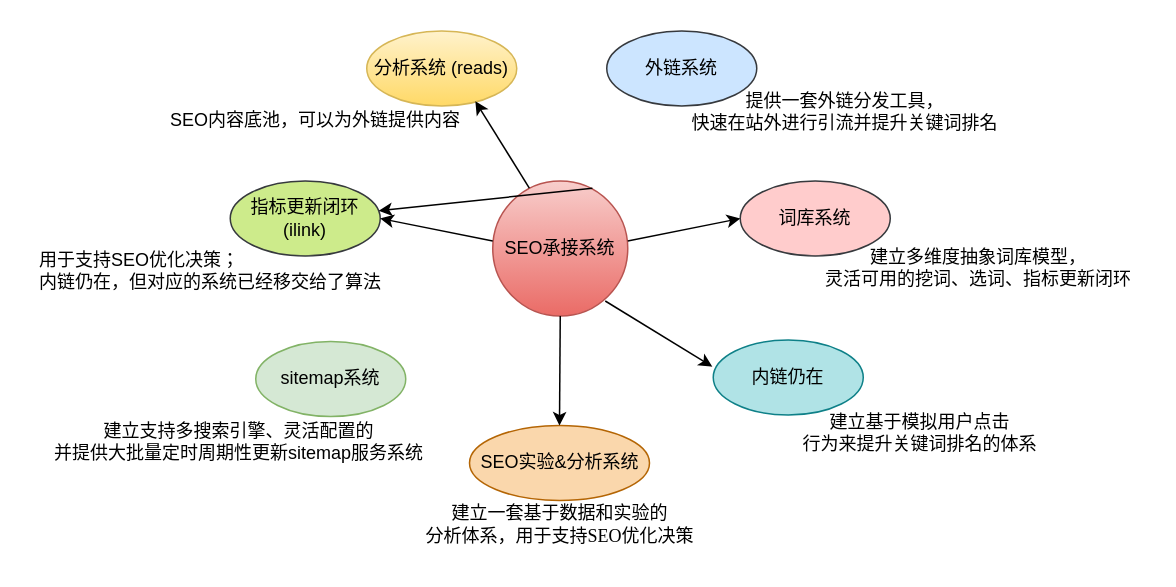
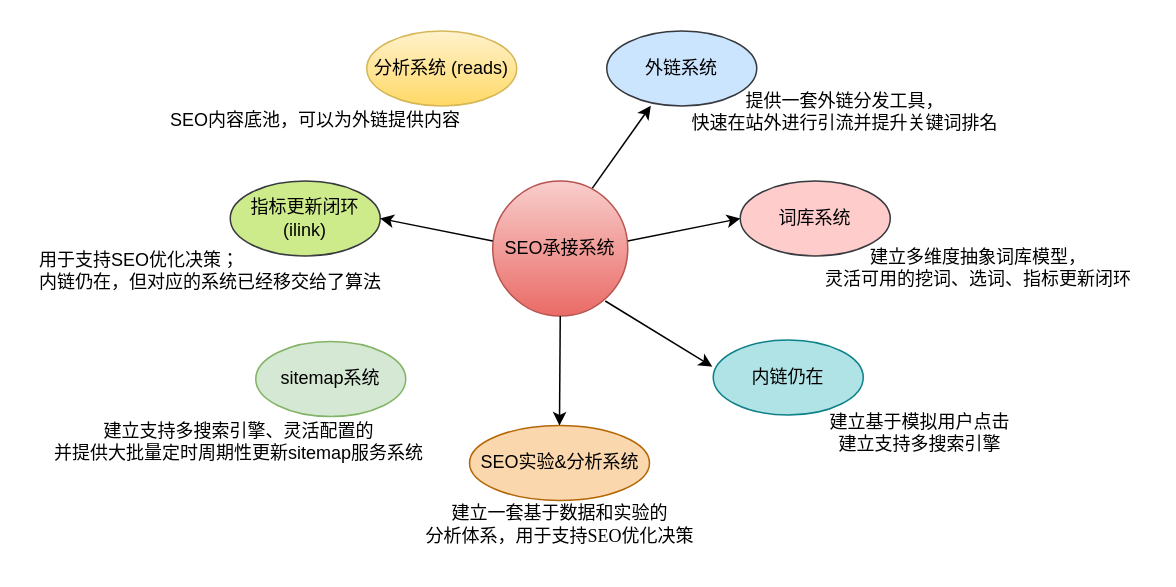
(505, 148) -> none
(491, 199) -> (619, 151)
(920, 433) -> (920, 433)
